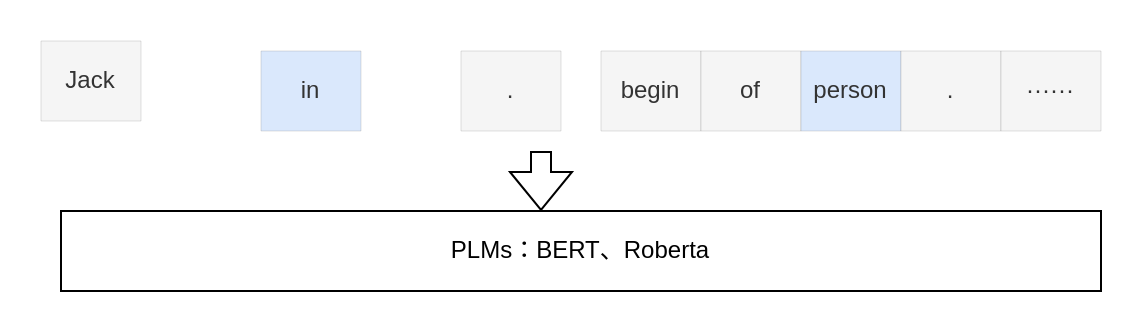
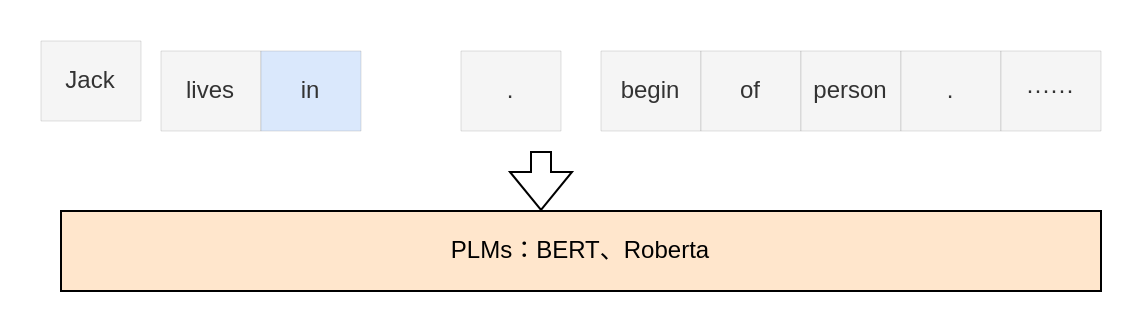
none -> (211, 91)
(851, 91) -> (851, 91)
(581, 251) -> (581, 251)
